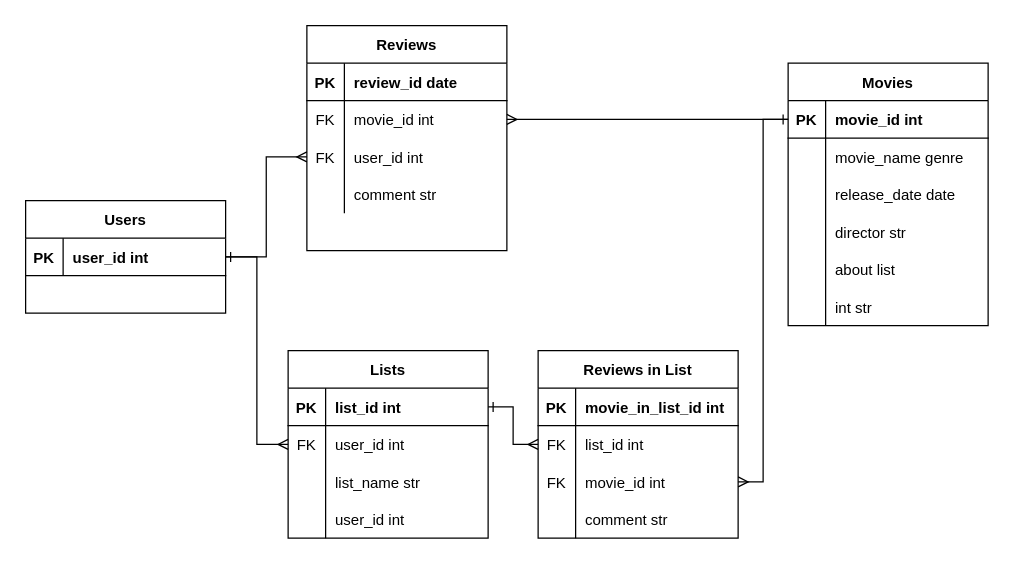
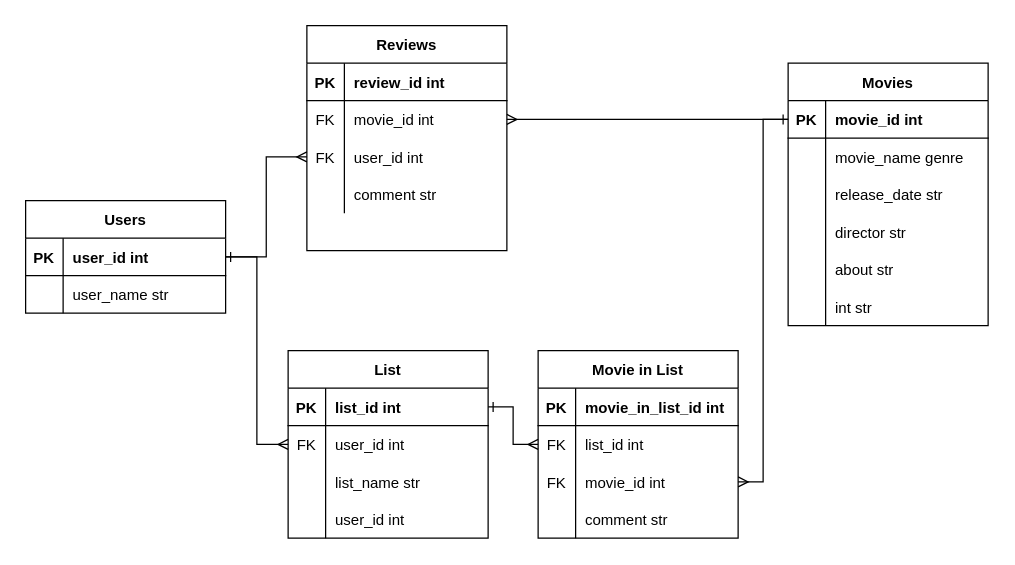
(409, 83) -> (403, 83)
(903, 195) -> (898, 195)
(871, 270) -> (871, 270)
none -> (144, 294)
(388, 370) -> (388, 370)
(638, 370) -> (638, 370)
